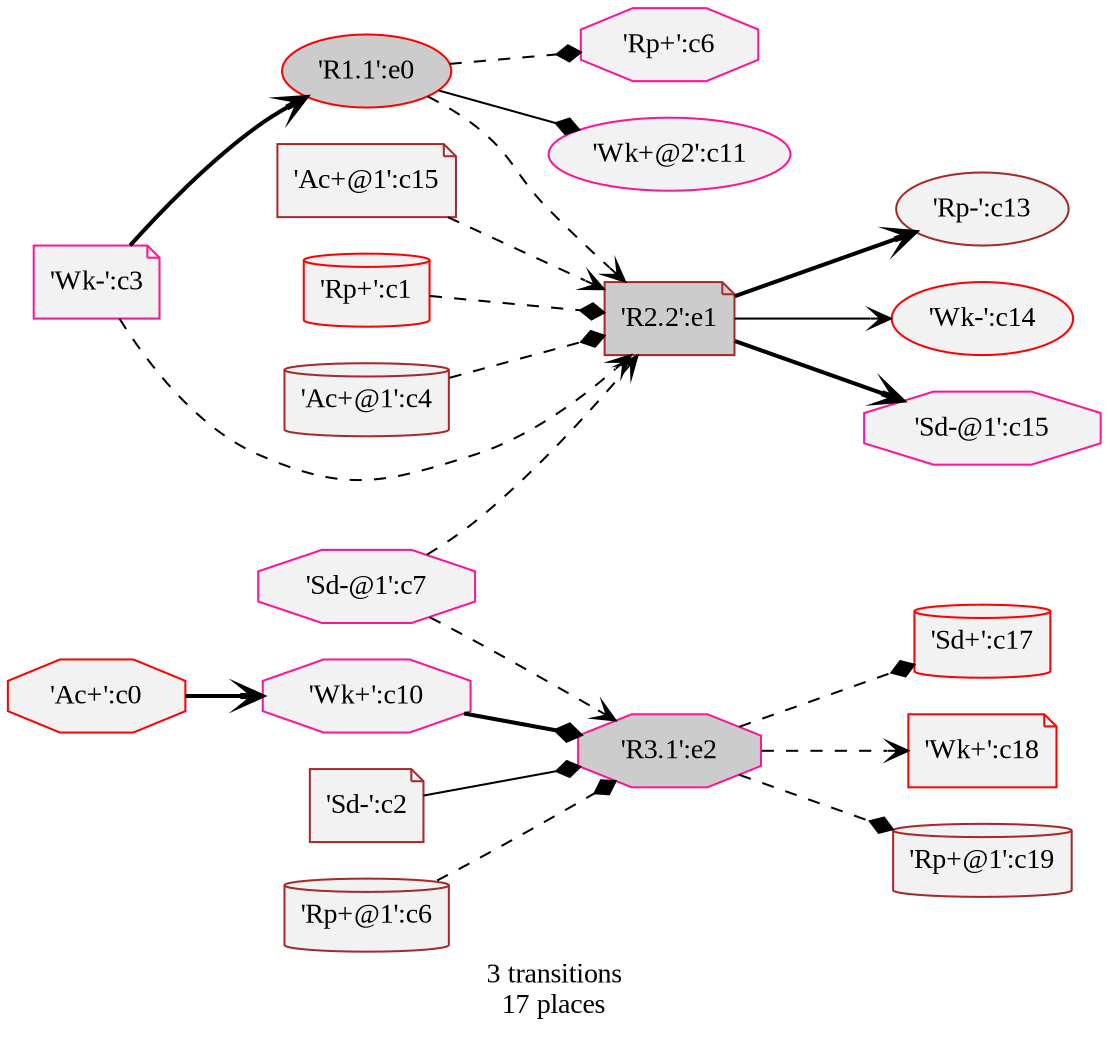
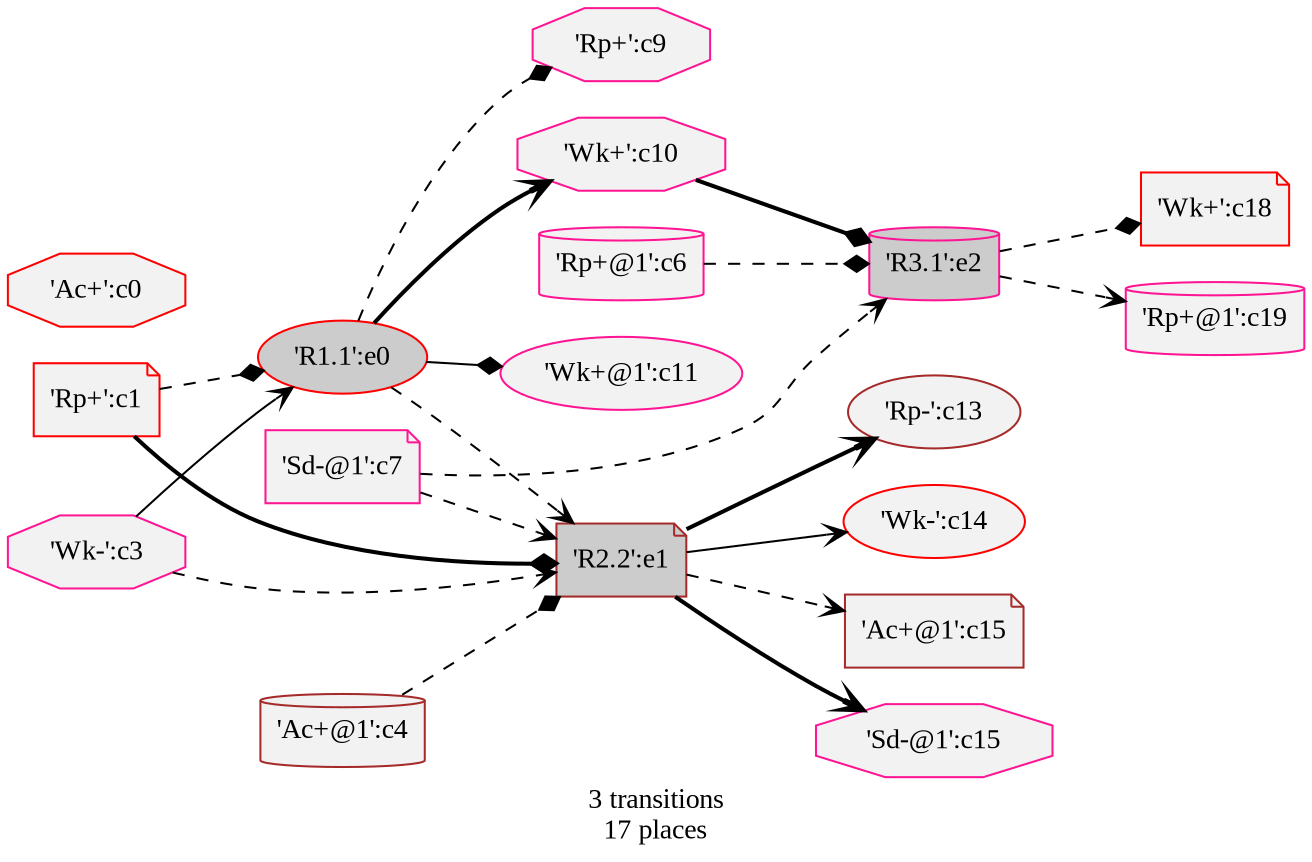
(670, 45) -> (621, 45)
(670, 154) -> (621, 373)
(204, 170) -> (204, 456)
(516, 249) -> (756, 590)
(97, 282) -> (97, 552)
(367, 290) -> (97, 400)
(505, 303) -> (318, 541)
none -> (200, 382)
(367, 586) -> (343, 467)
(982, 641) -> none
(214, 696) -> (448, 250)
(670, 751) -> (934, 264)
(825, 751) -> (1058, 240)
(804, 798) -> (1052, 287)
(367, 806) -> none
(982, 860) -> (1215, 319)
(367, 915) -> (621, 264)
